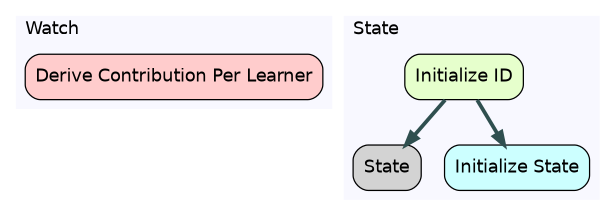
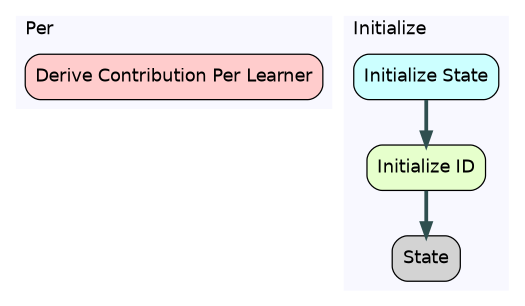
(52, 30) -> (40, 30)
(376, 30) -> (390, 30)
(487, 117) -> (426, 116)
